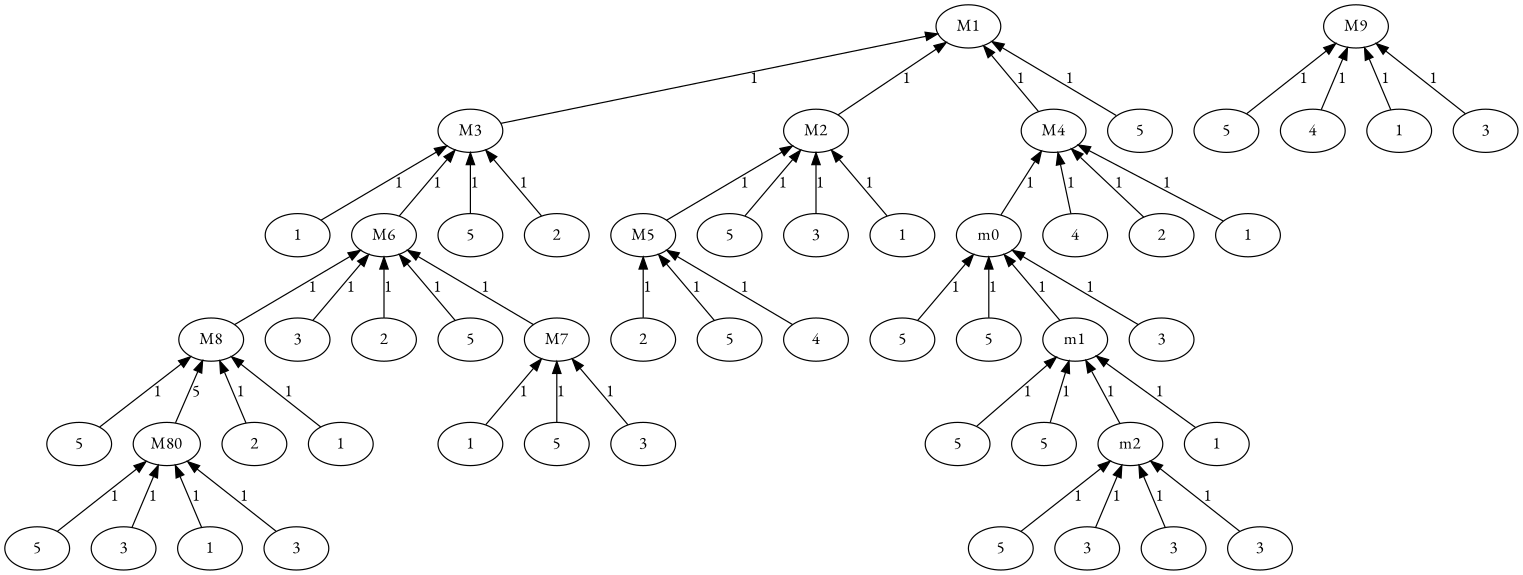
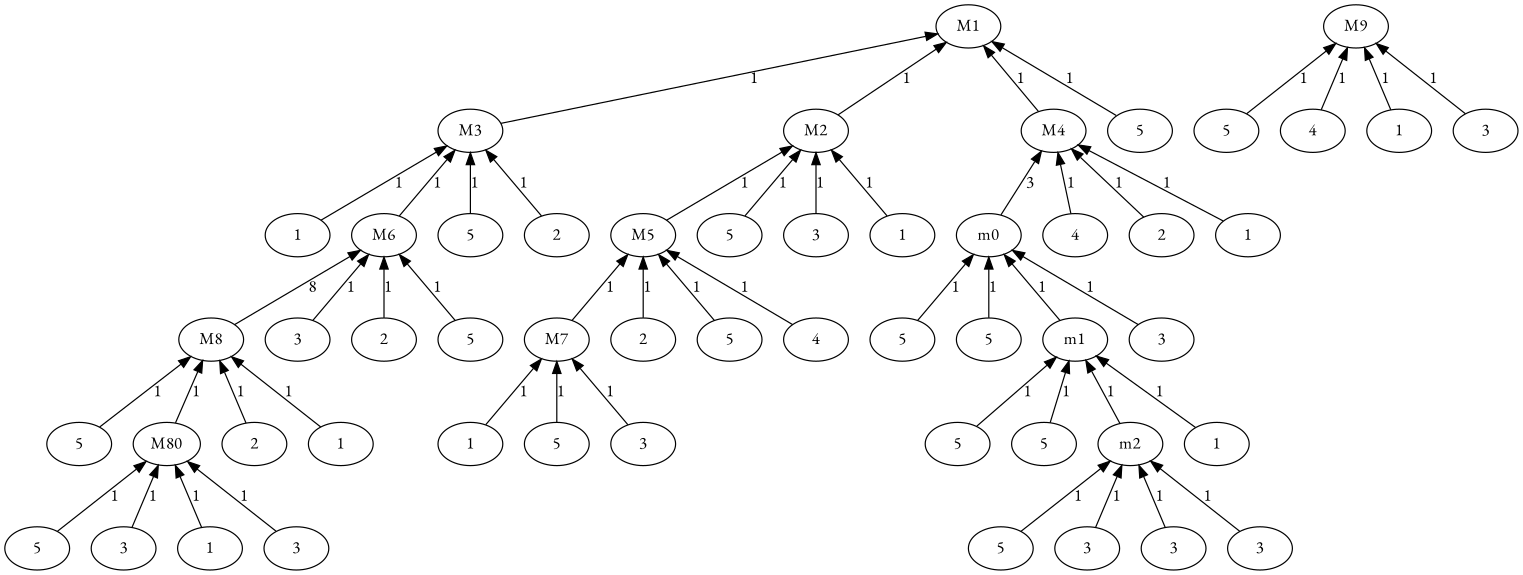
(1030, 183) -> (1030, 183)
(313, 287) -> (313, 287)
(476, 291) -> (596, 292)
(196, 392) -> (196, 392)
